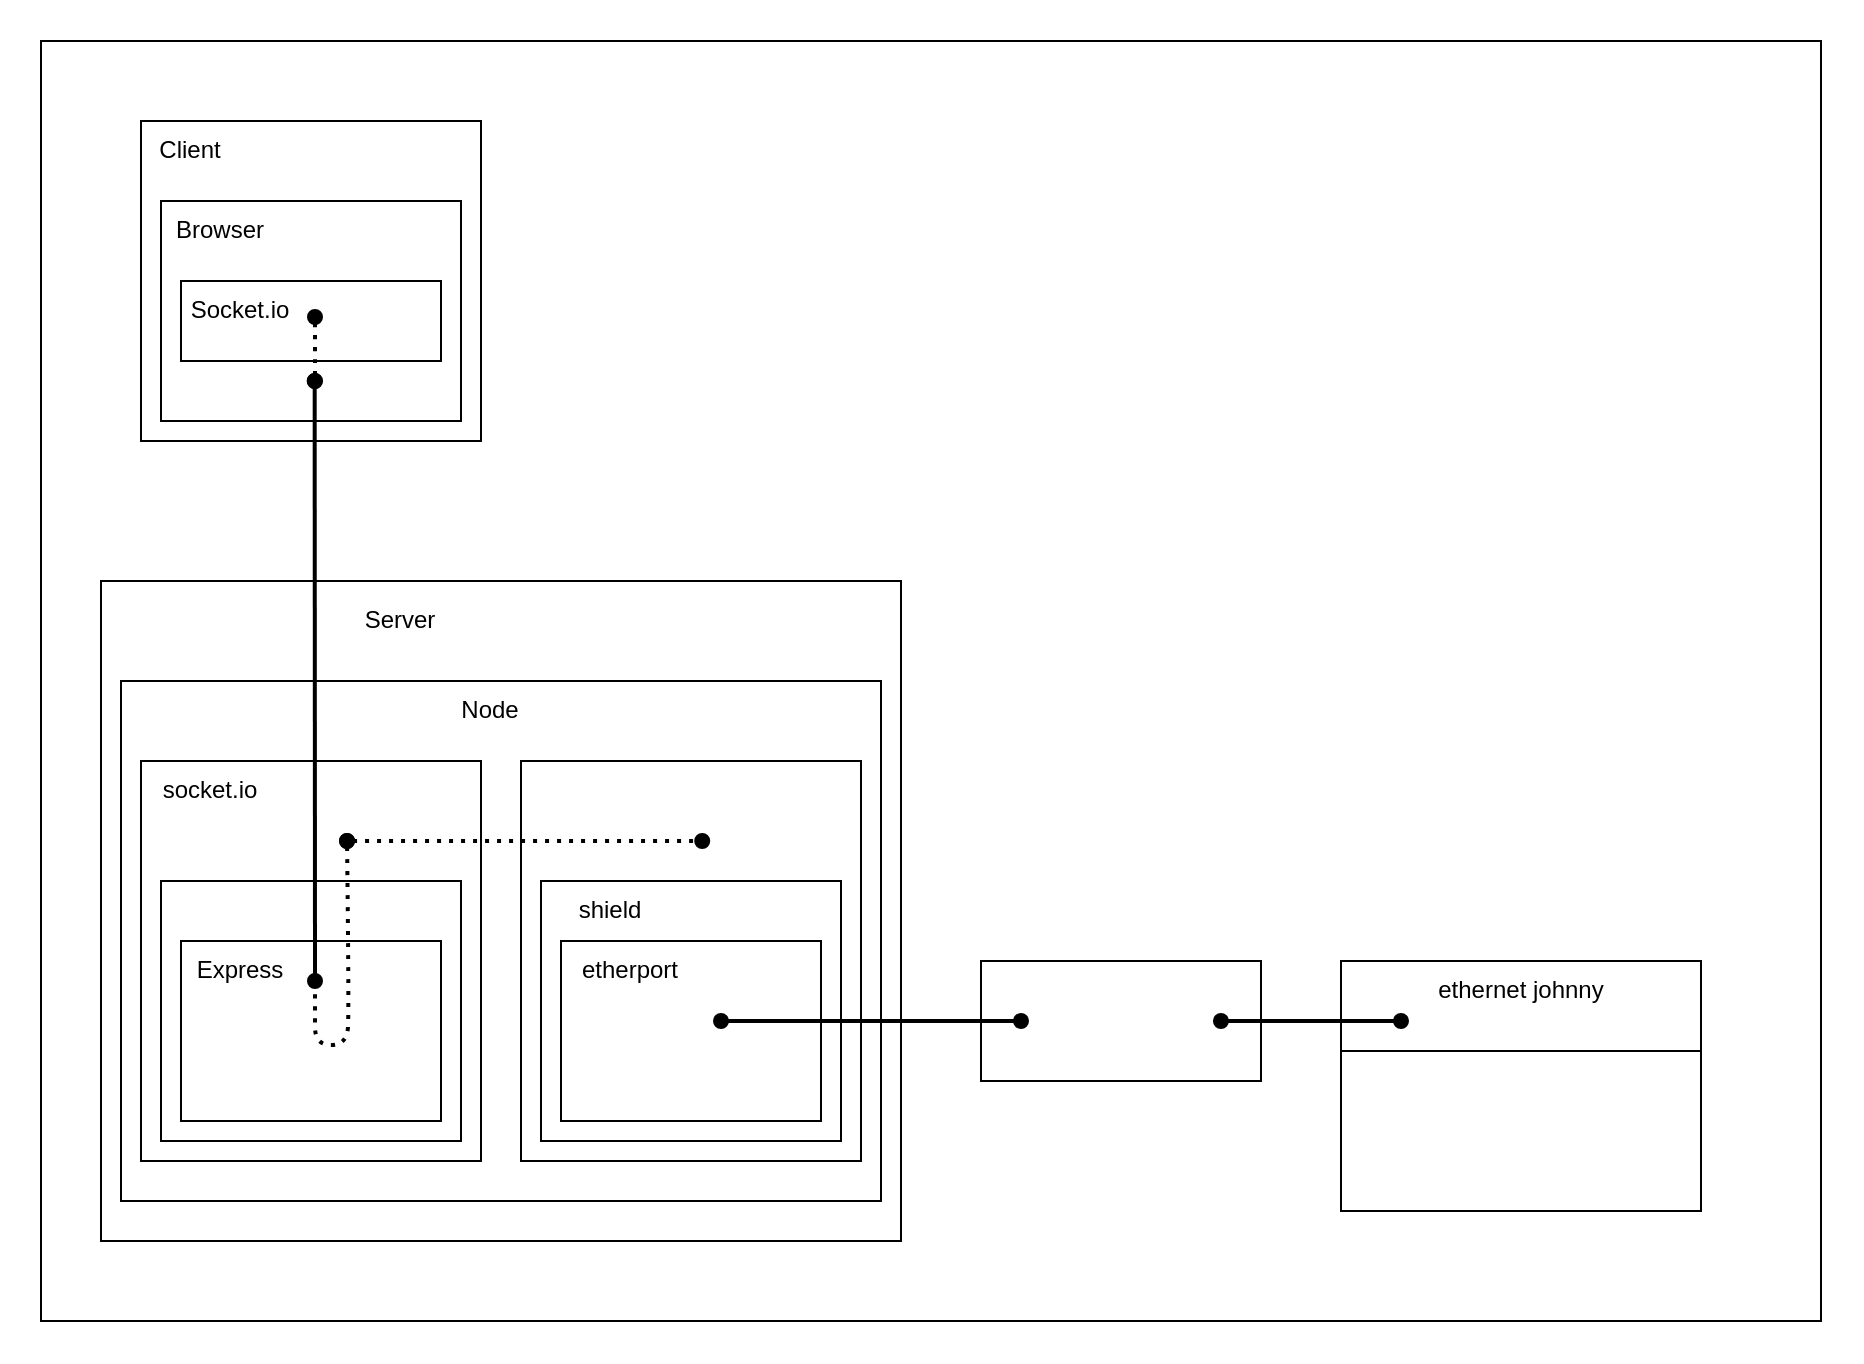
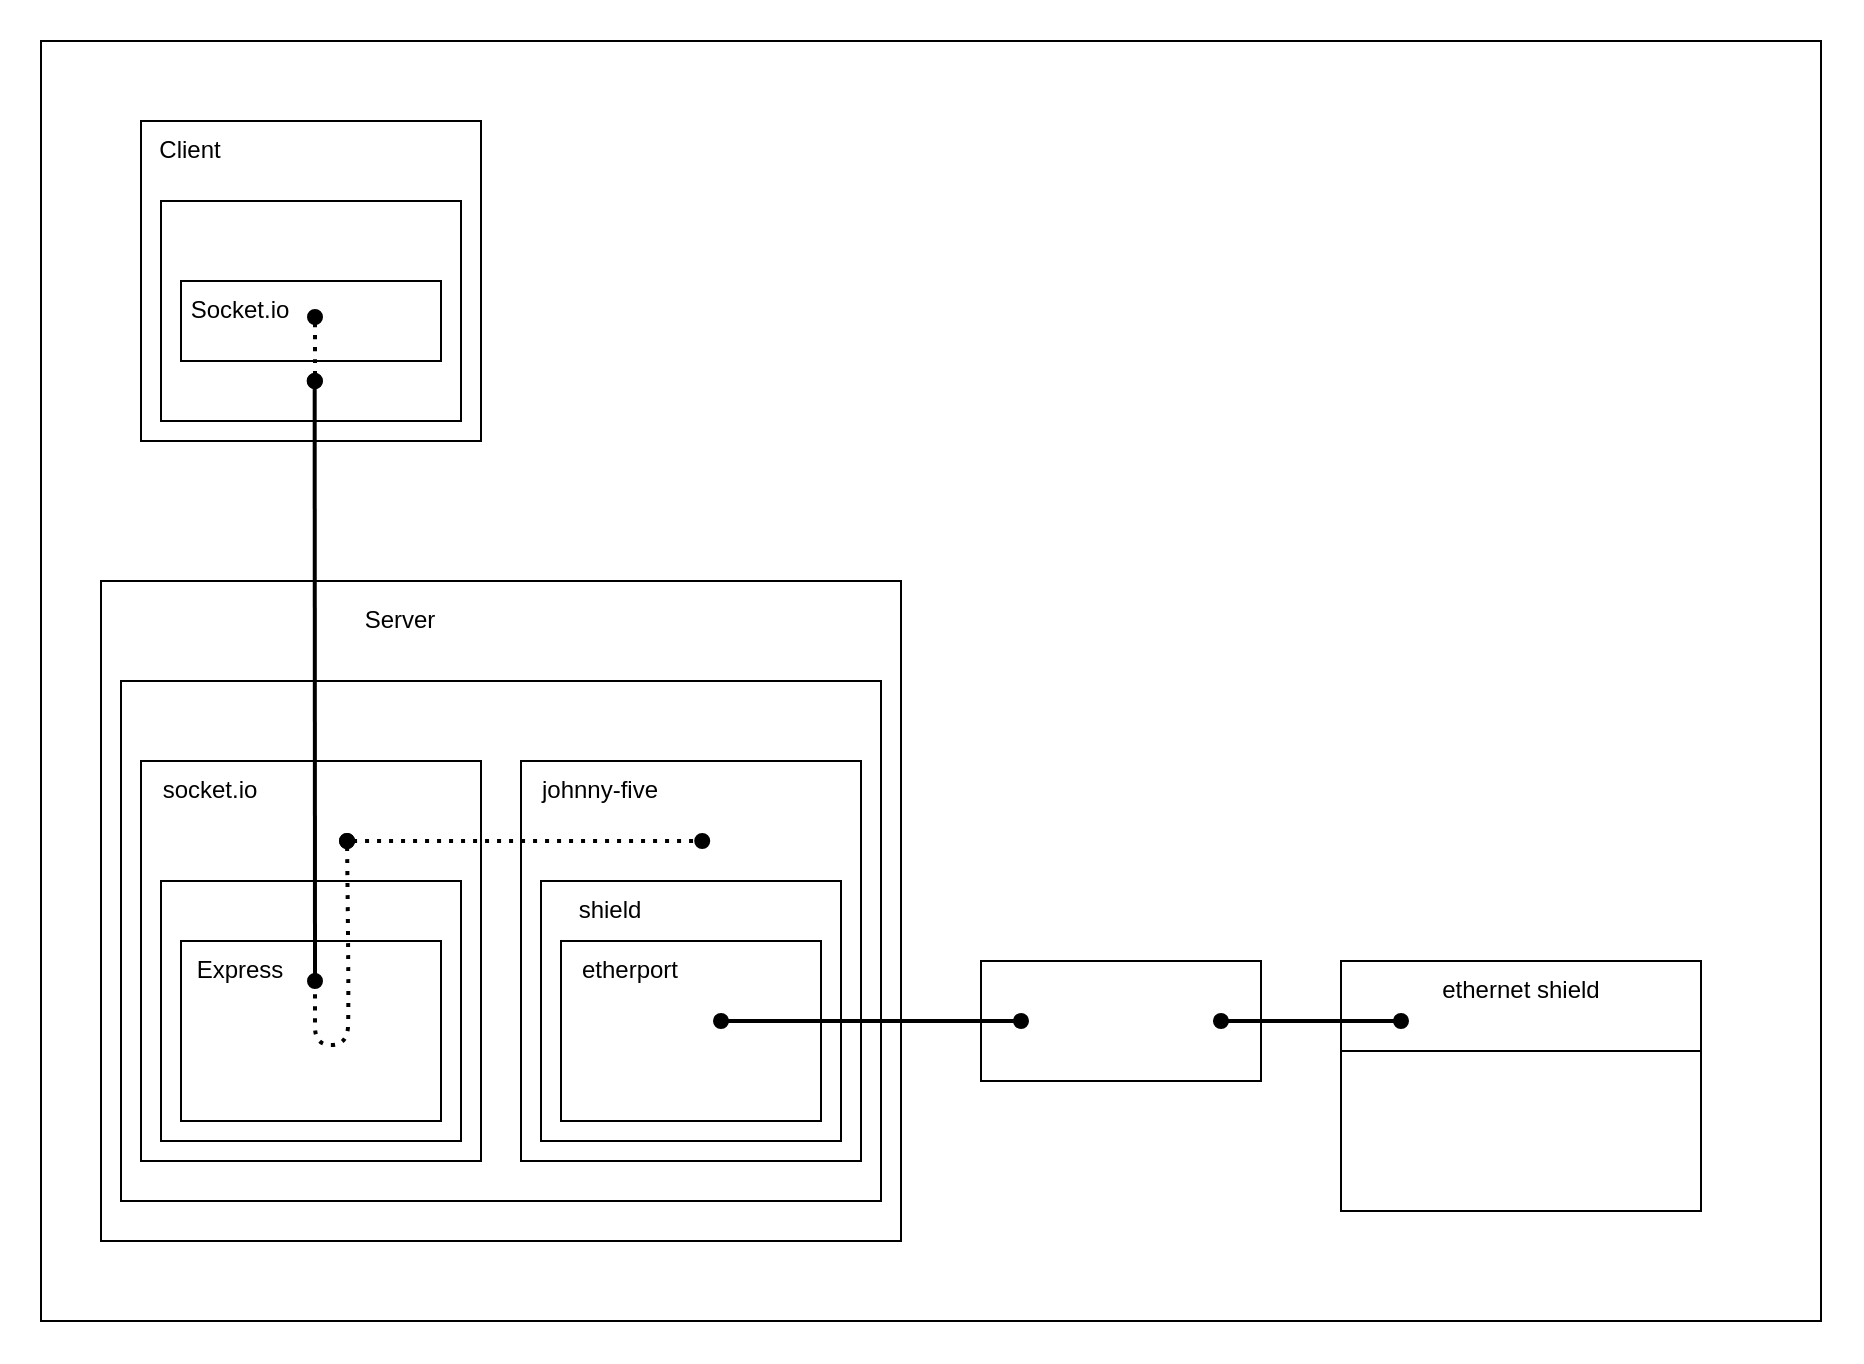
(221, 231) -> none
(491, 711) -> none
none -> (601, 791)
(1522, 991) -> (1522, 991)
